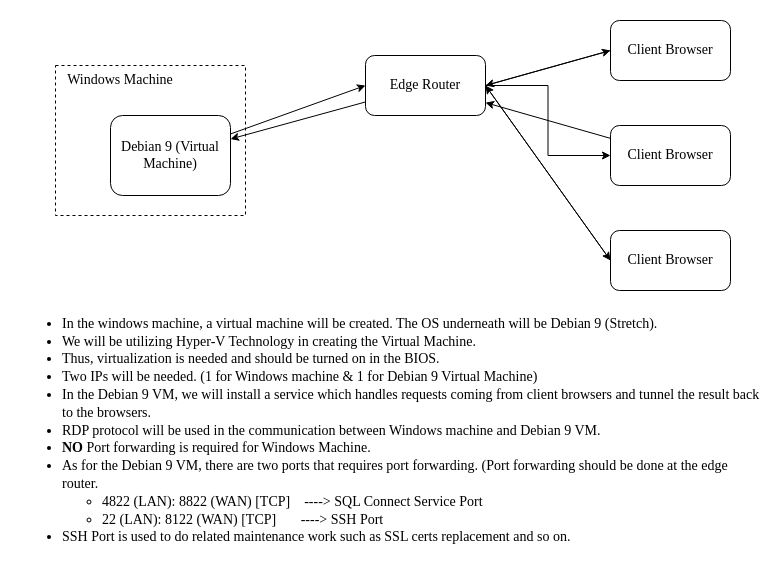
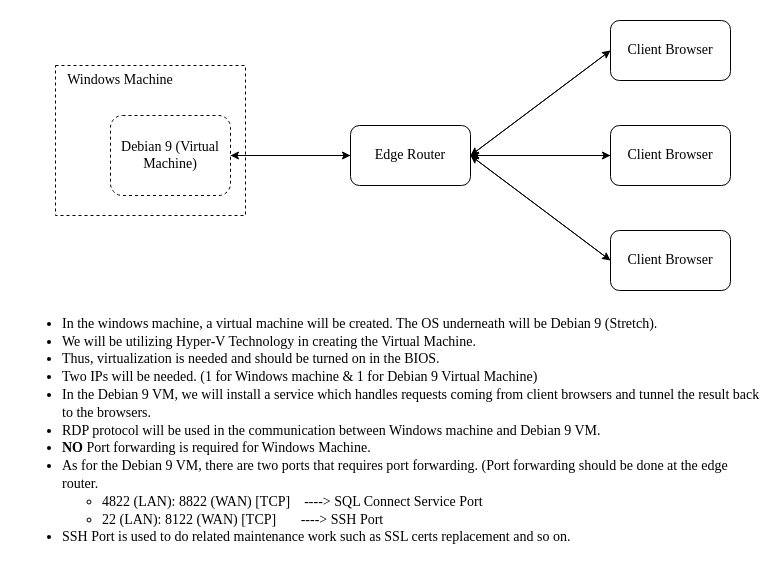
(426, 86) -> (411, 156)
(171, 156) -> (171, 156)
